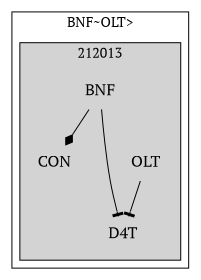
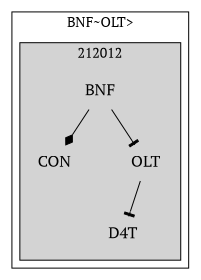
(100, 54) -> (100, 54)
(107, 161) -> (122, 125)
